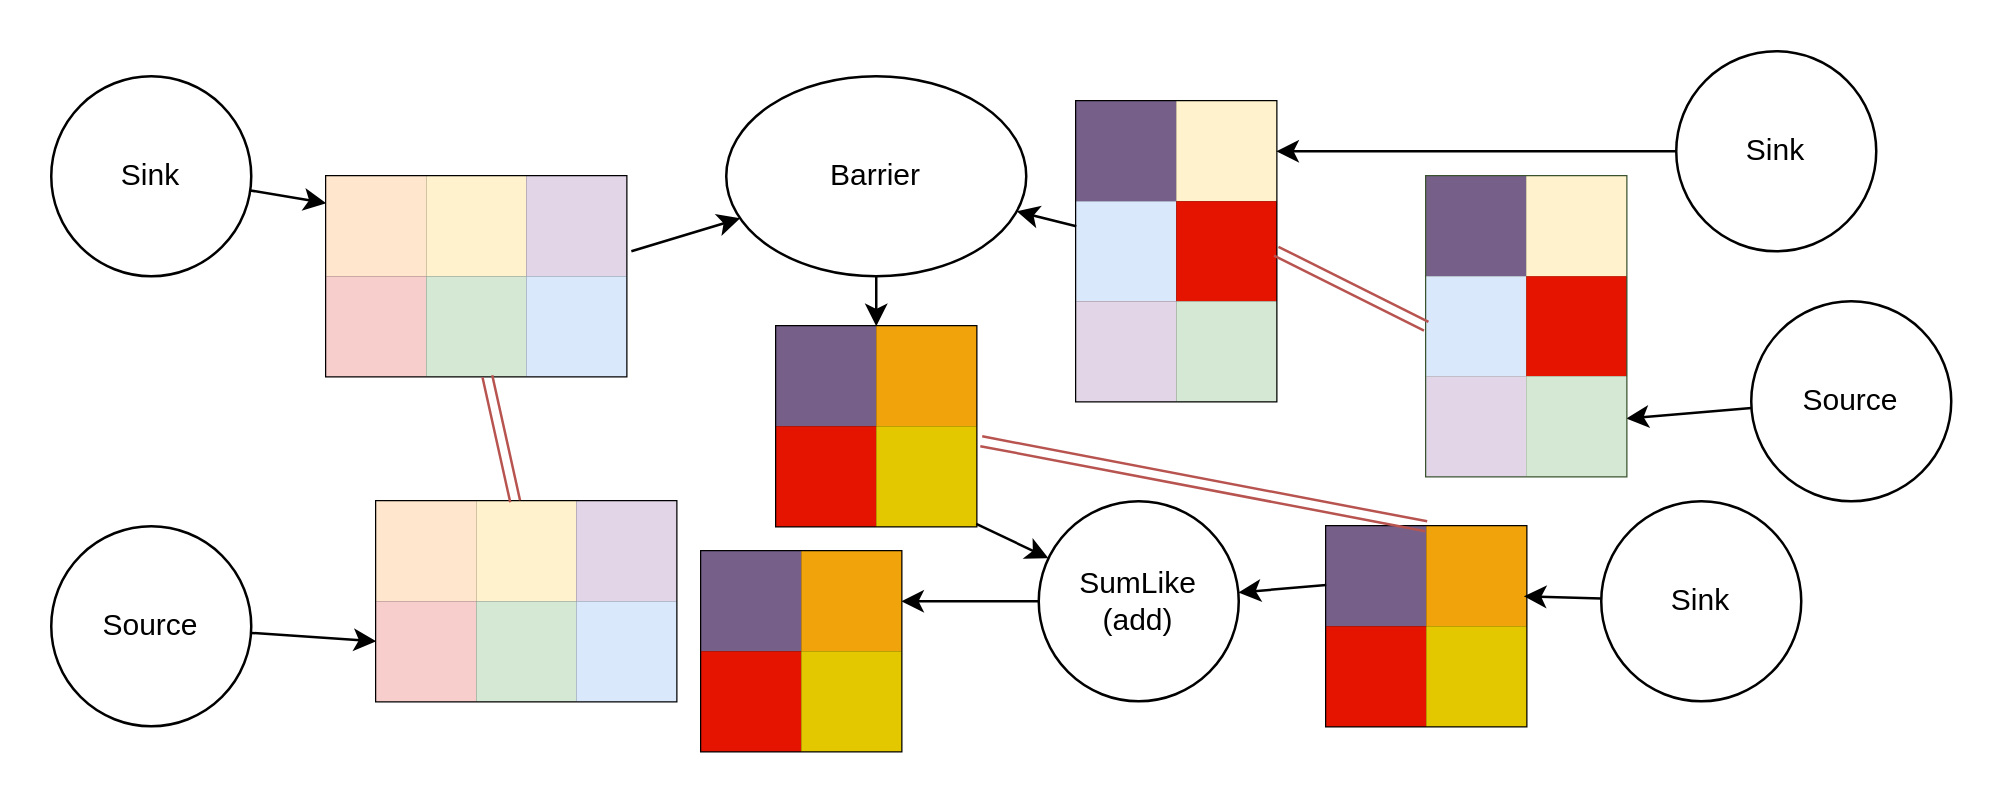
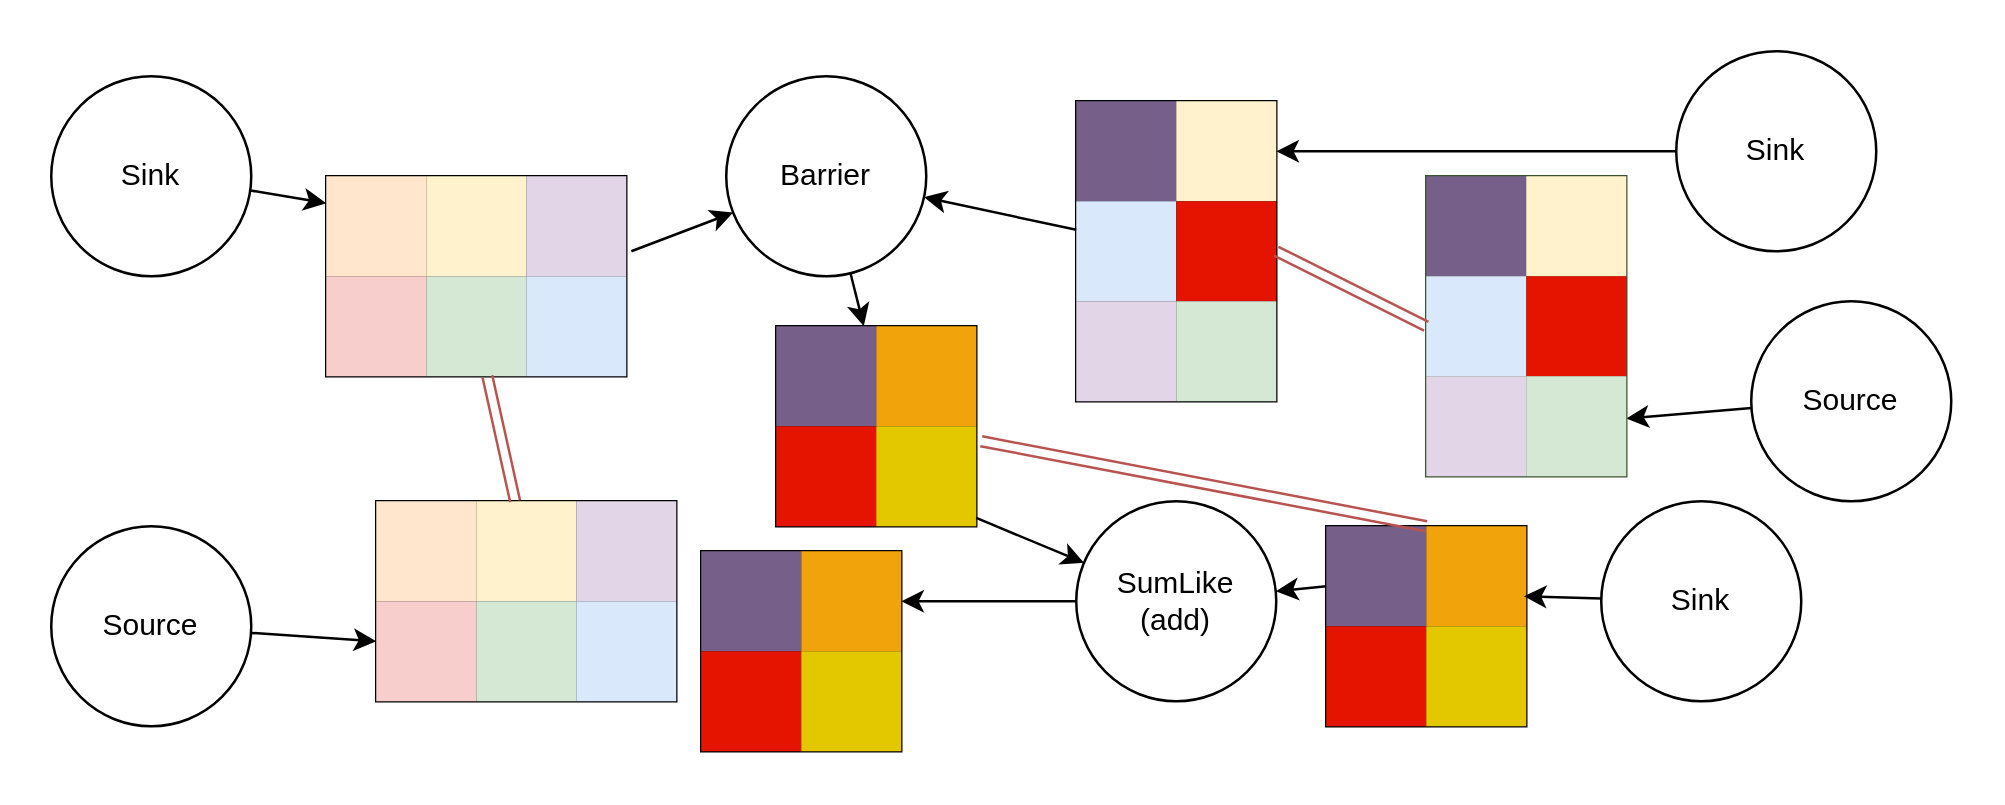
(876, 176) -> (826, 176)
(1139, 601) -> (1176, 601)
